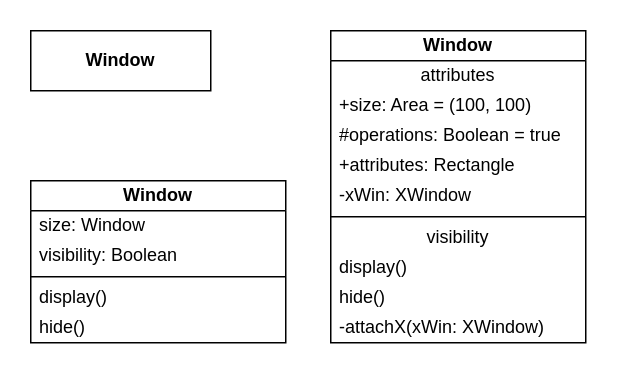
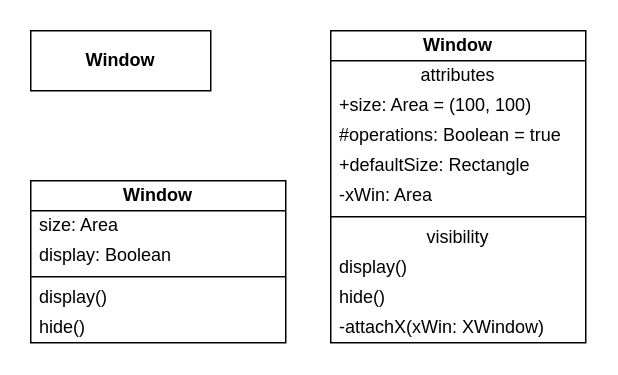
(441, 166) -> (444, 166)
(401, 196) -> (388, 196)
(91, 226) -> (83, 226)
(117, 256) -> (109, 256)
